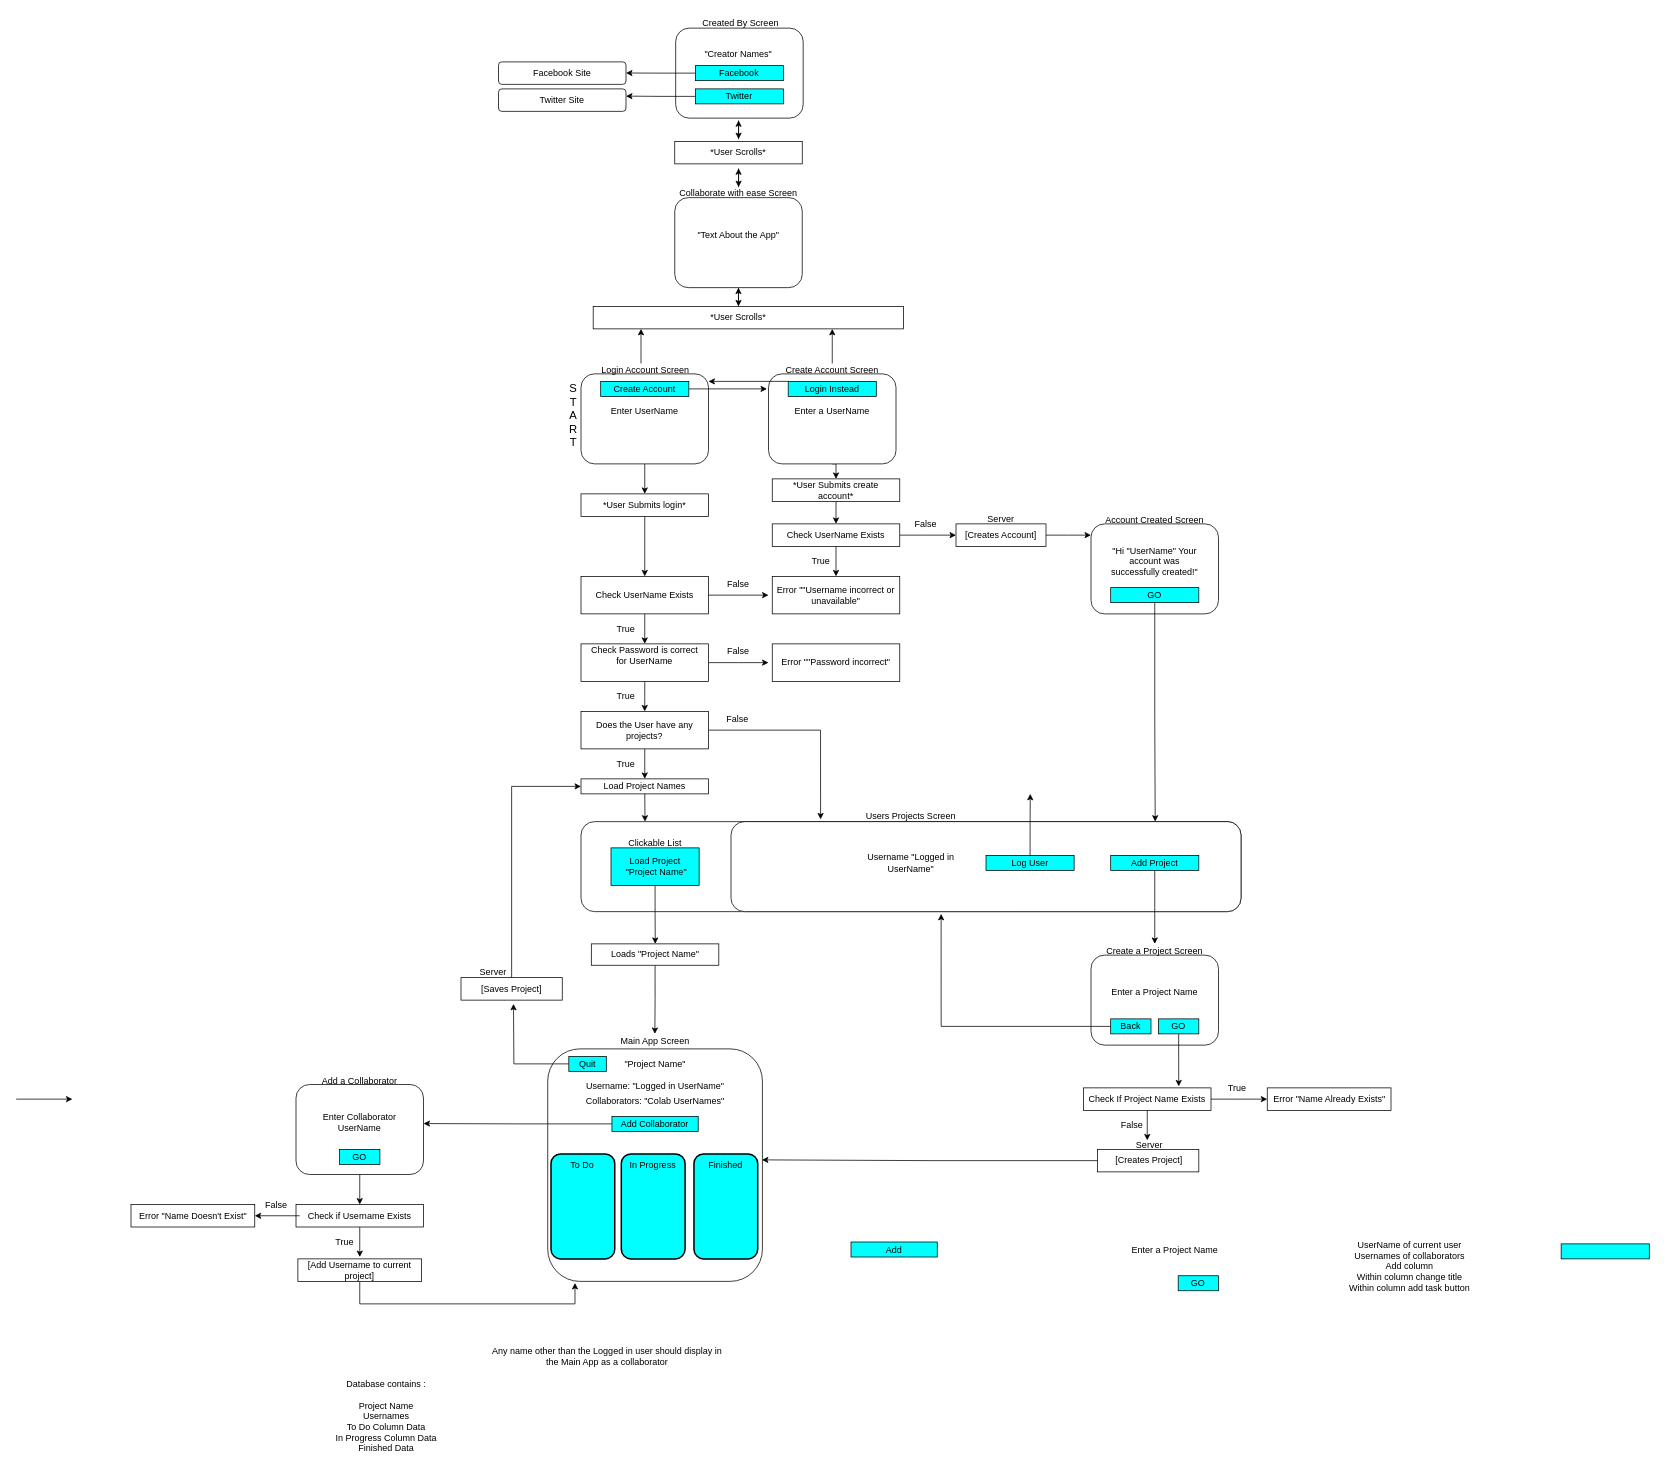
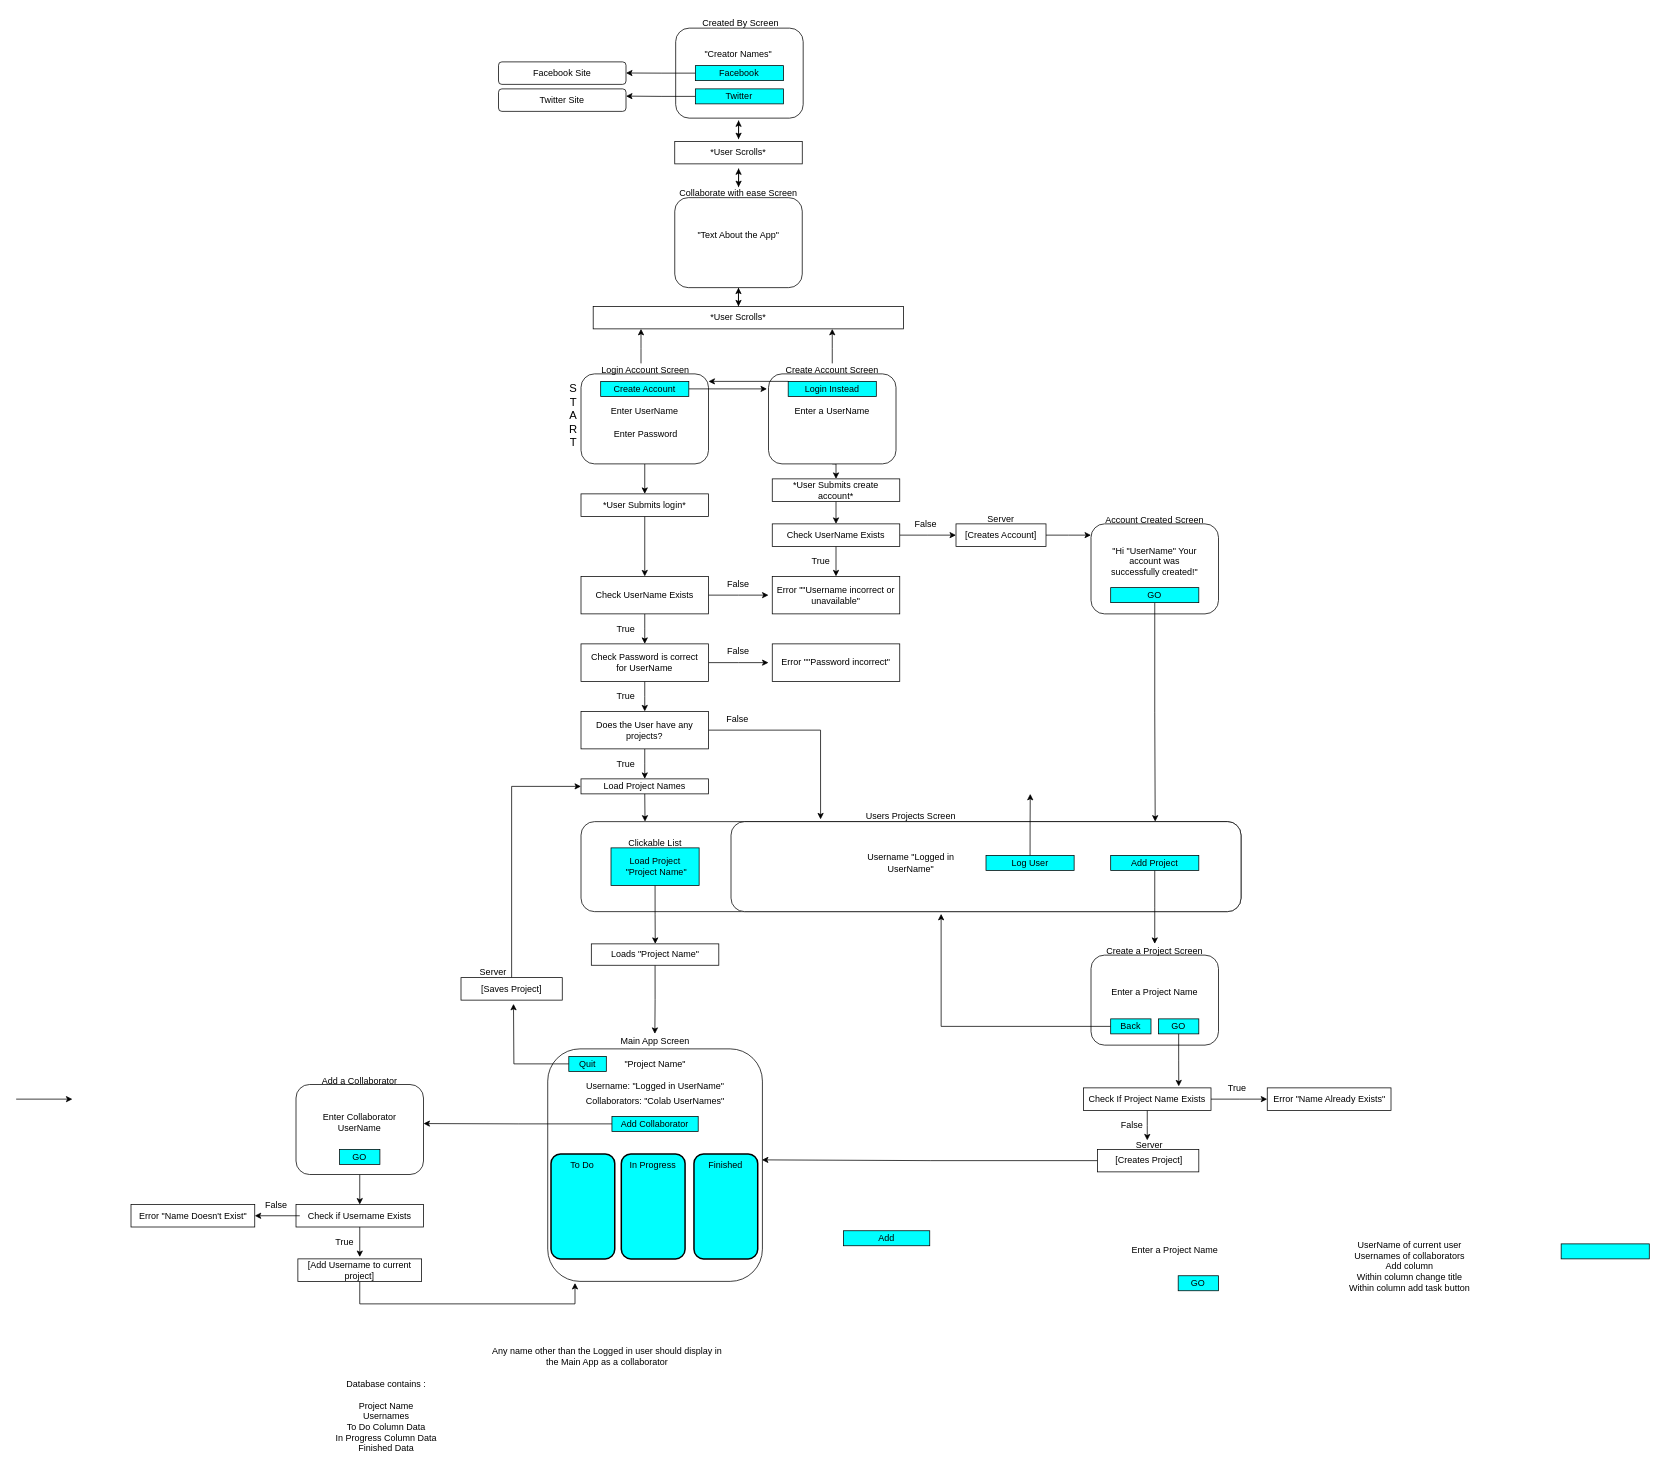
none -> (646, 434)
(645, 655) -> (645, 663)
(894, 1250) -> (887, 1238)
